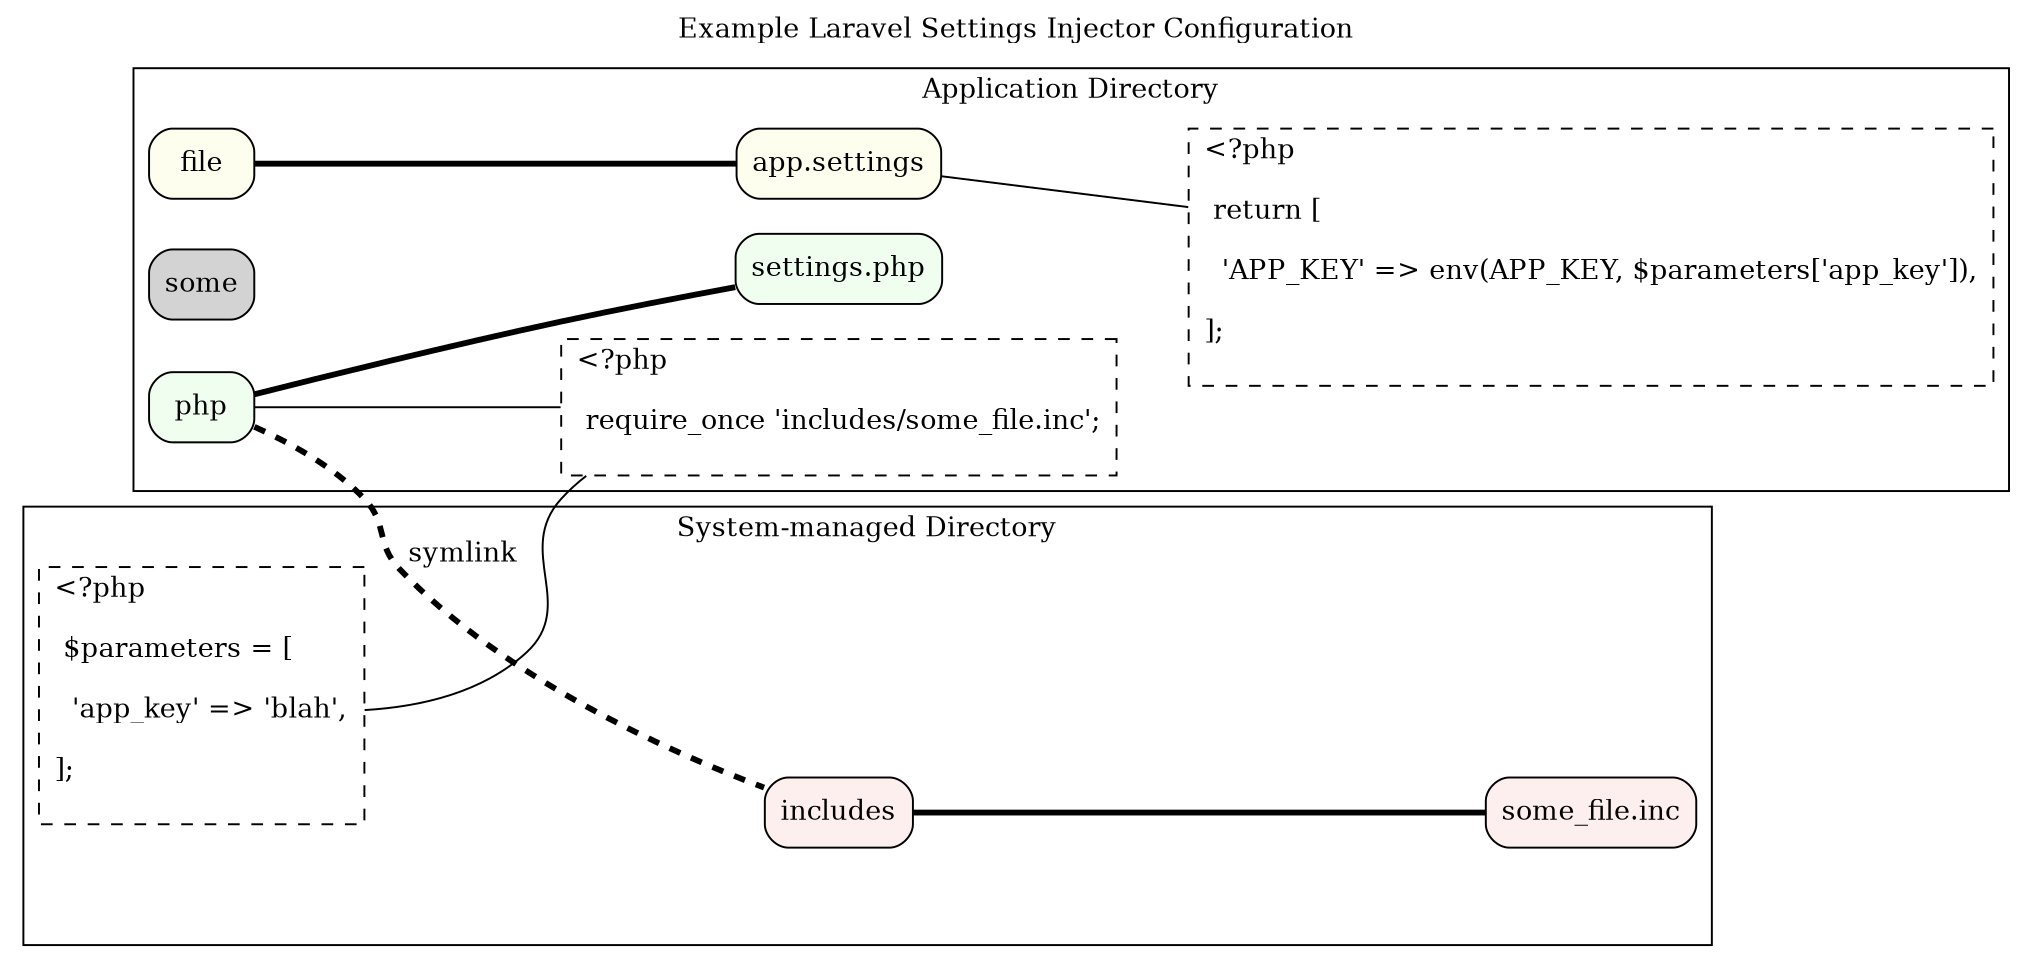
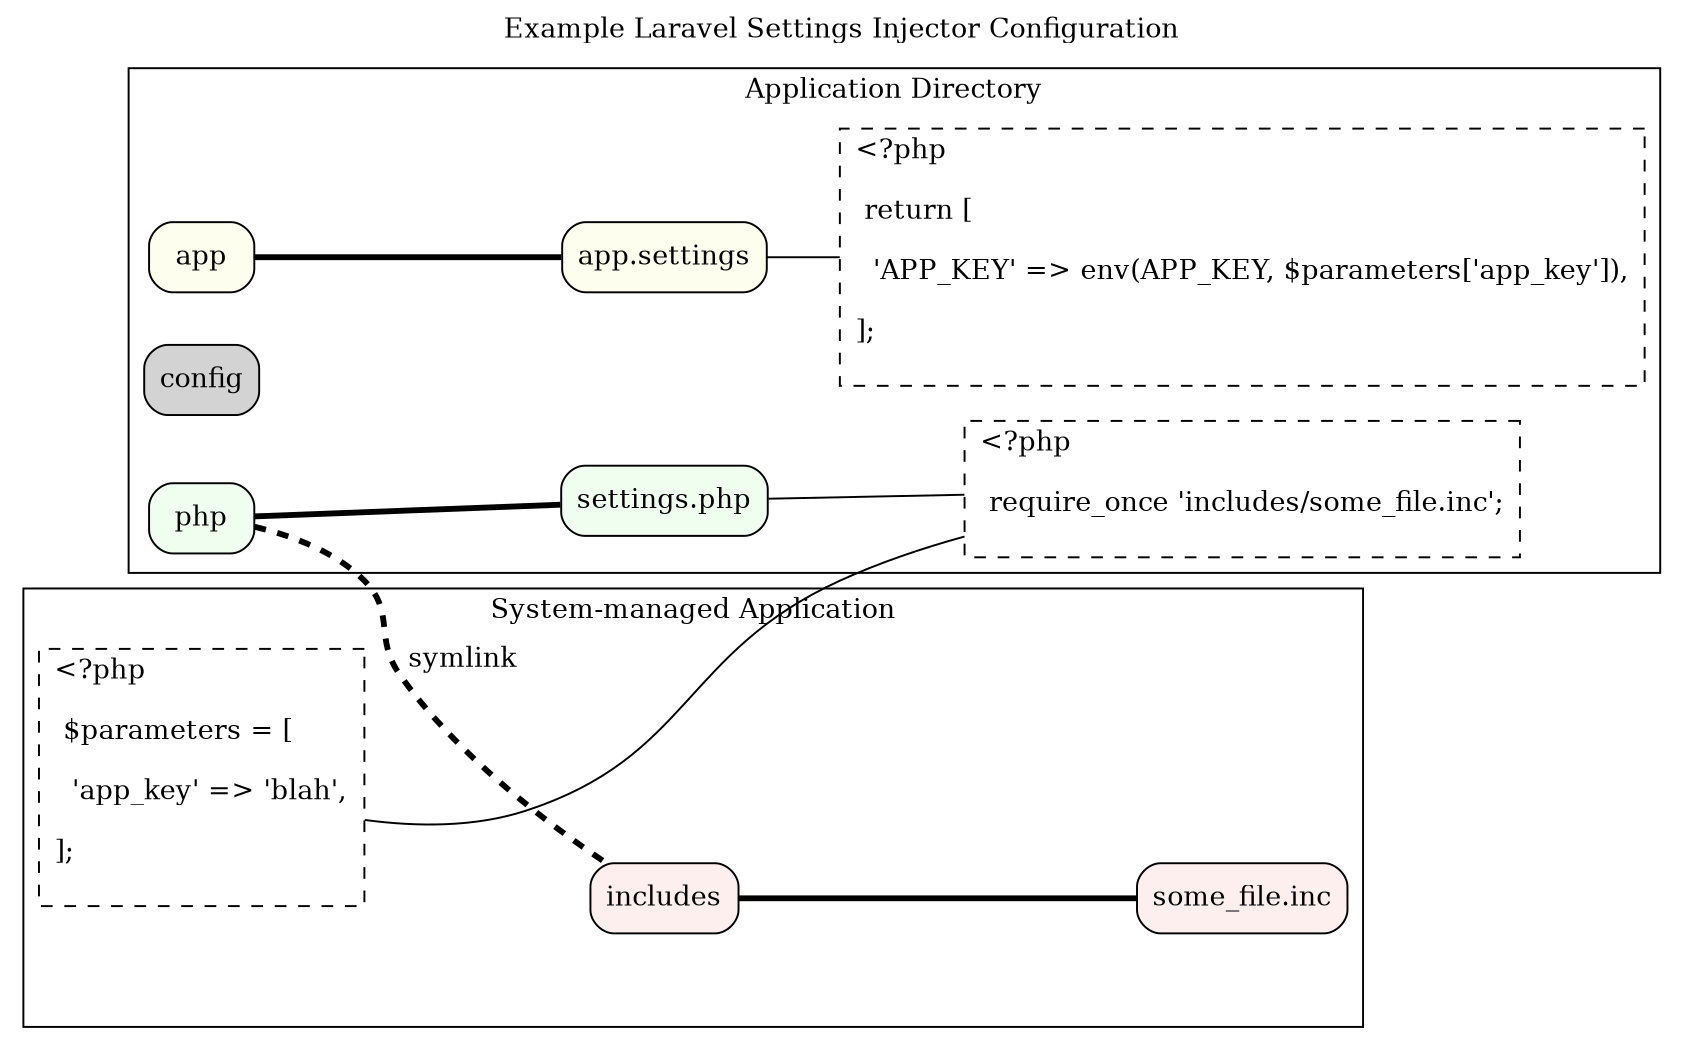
(202, 164) -> (202, 257)
(202, 284) -> (202, 380)
(407, 407) -> (866, 497)
(868, 529) -> (693, 611)
